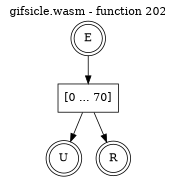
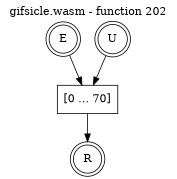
(78, 123) -> (101, 67)
